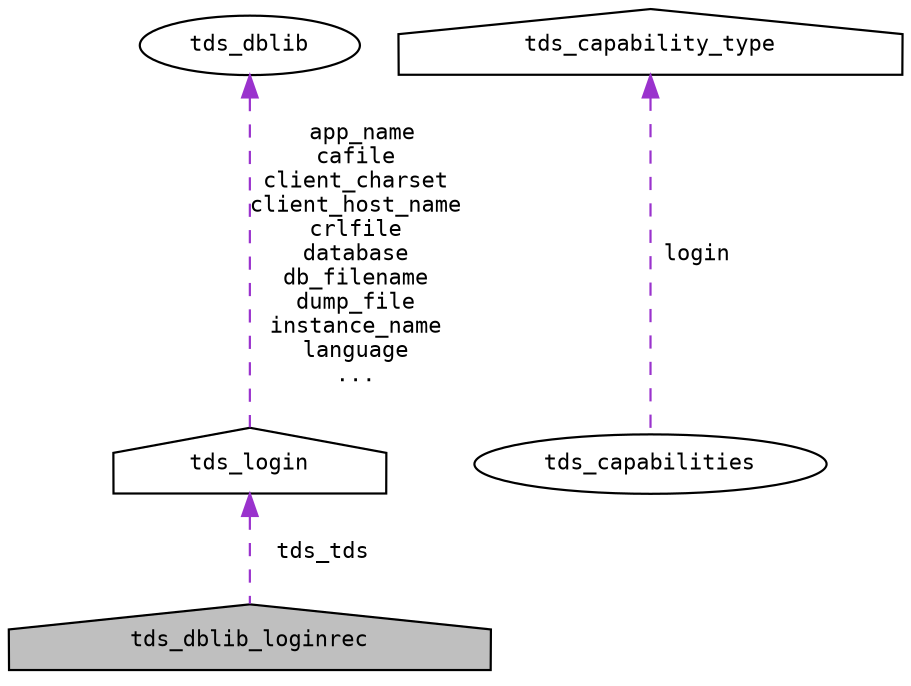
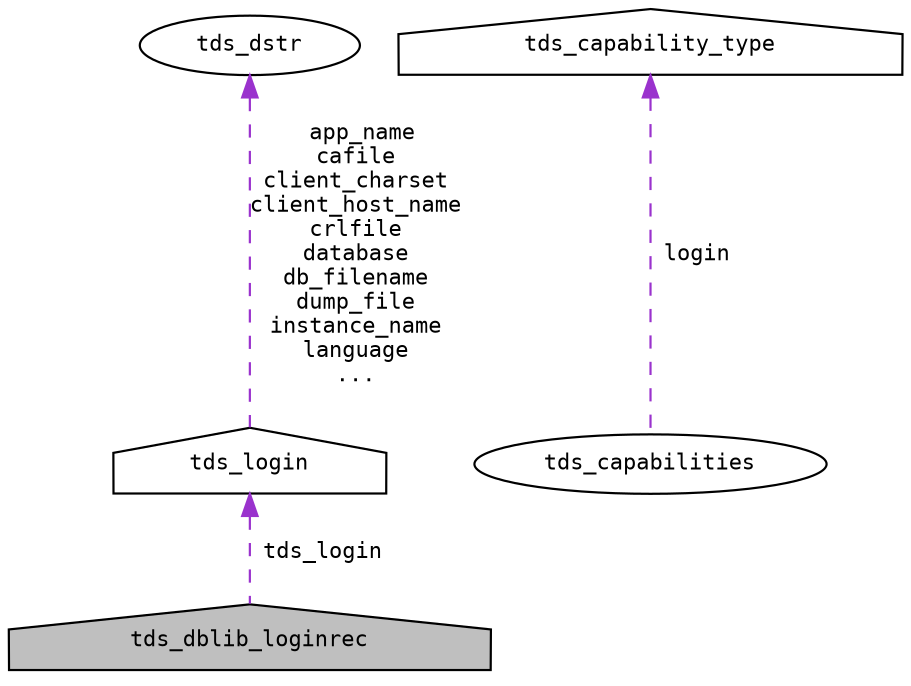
(250, 45) -> (250, 45)
(317, 552) -> (317, 552)
